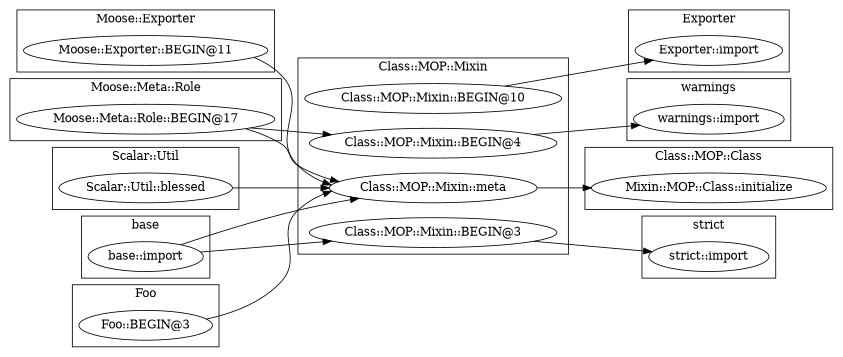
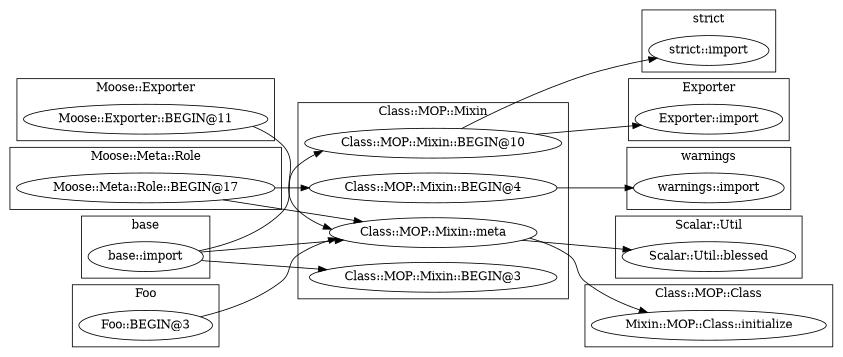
(277, 188) -> (575, 245)
none -> (274, 219)
(589, 246) -> (552, 87)
